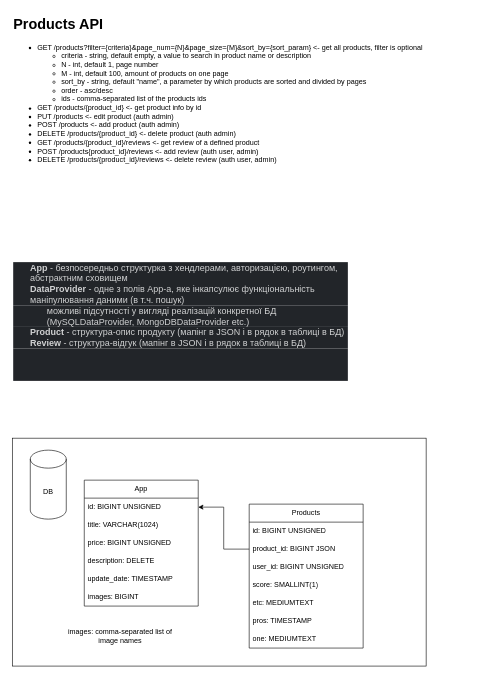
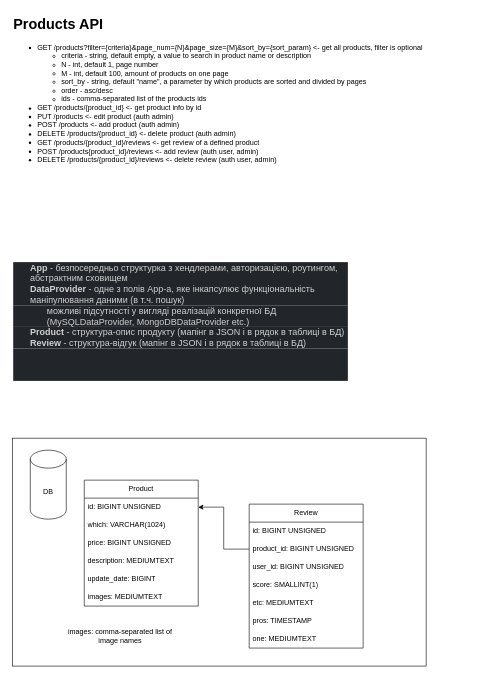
(141, 489) -> (141, 489)
(306, 513) -> (306, 513)
(124, 525) -> (125, 525)
(296, 549) -> (304, 549)
(122, 561) -> (131, 561)
(130, 579) -> (124, 579)
(113, 597) -> (121, 597)
